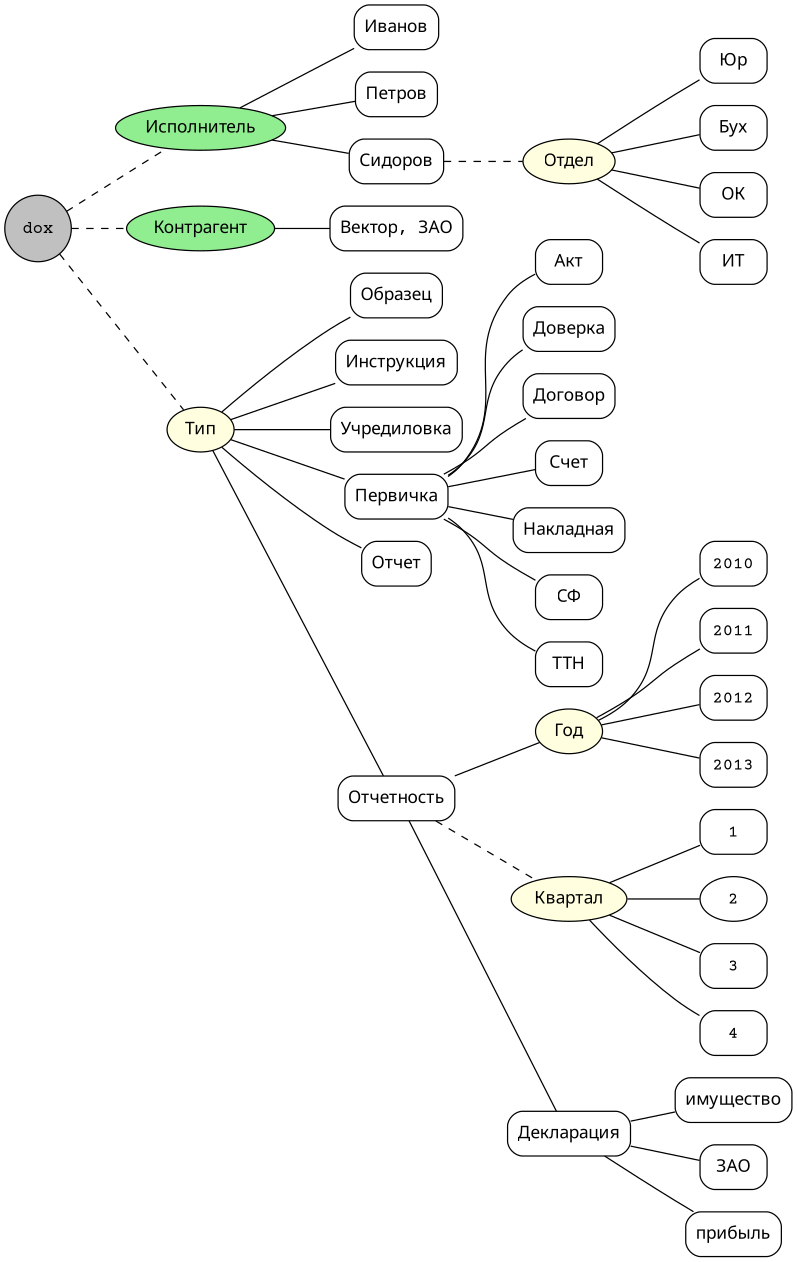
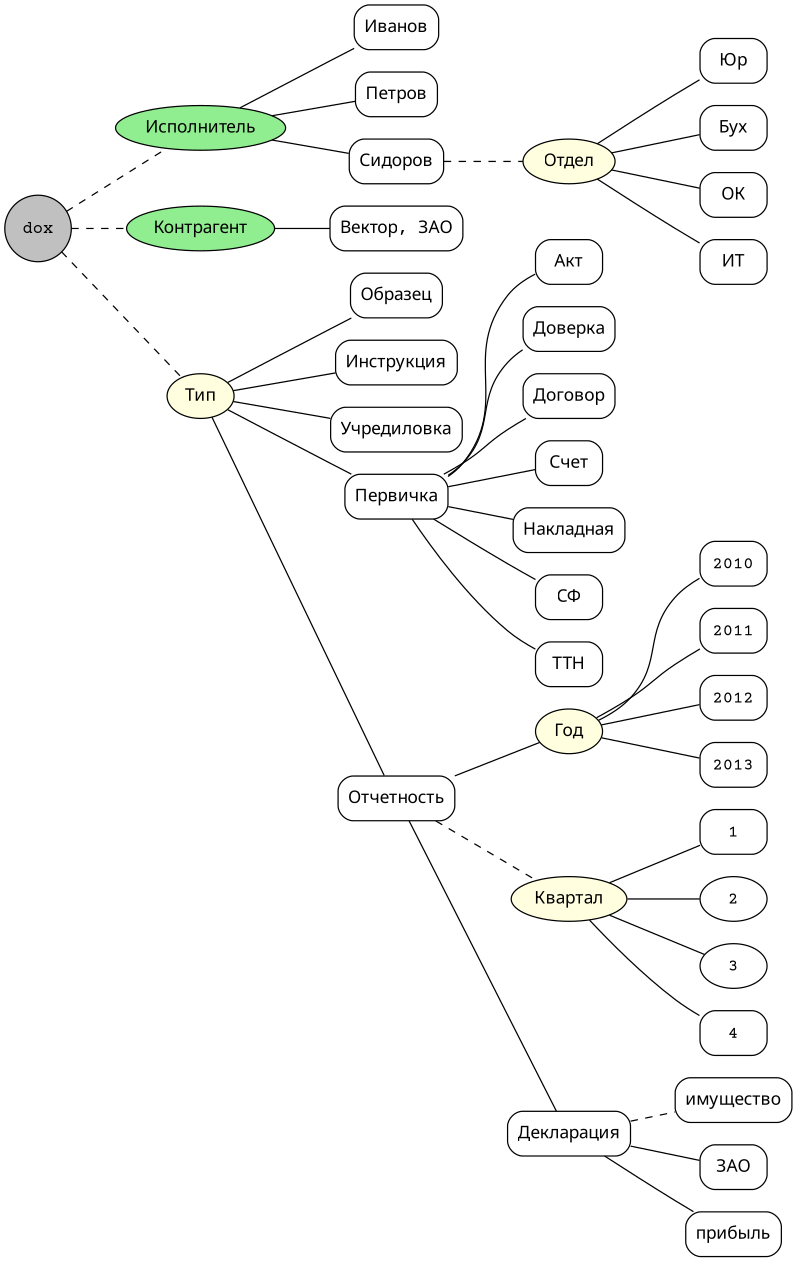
(396, 564) -> none
(734, 966) -> (734, 966)
(653, 1117) -> (653, 1117)
